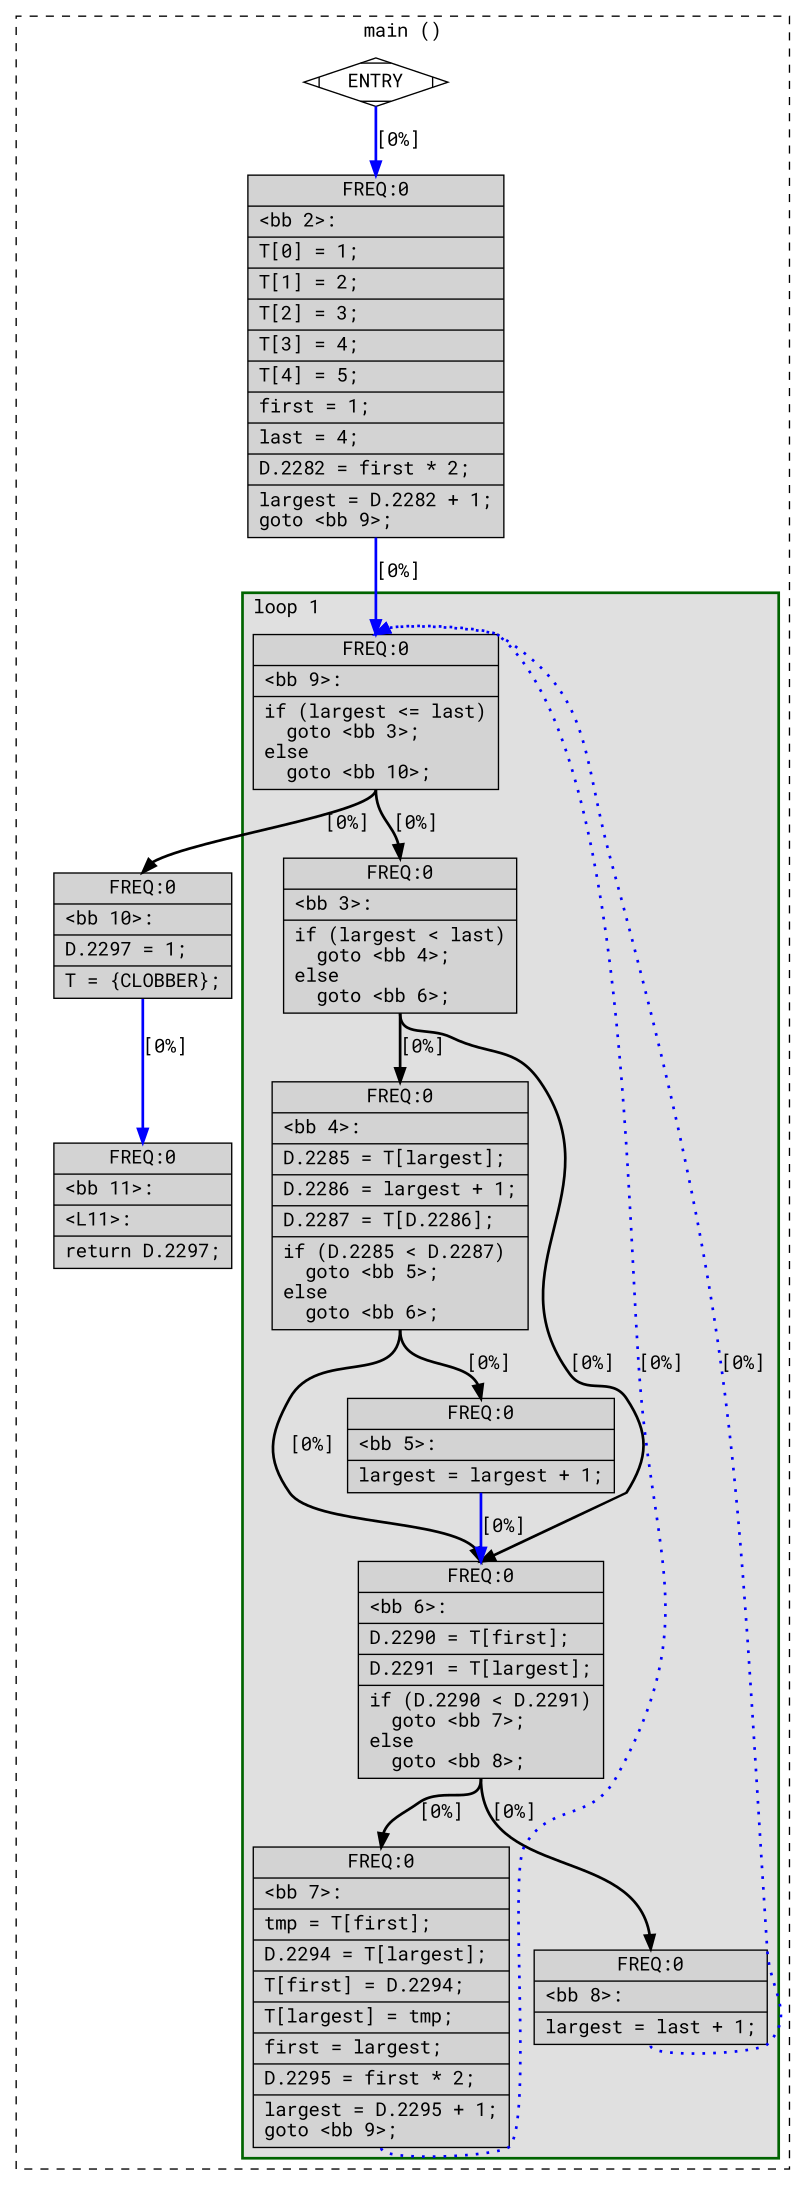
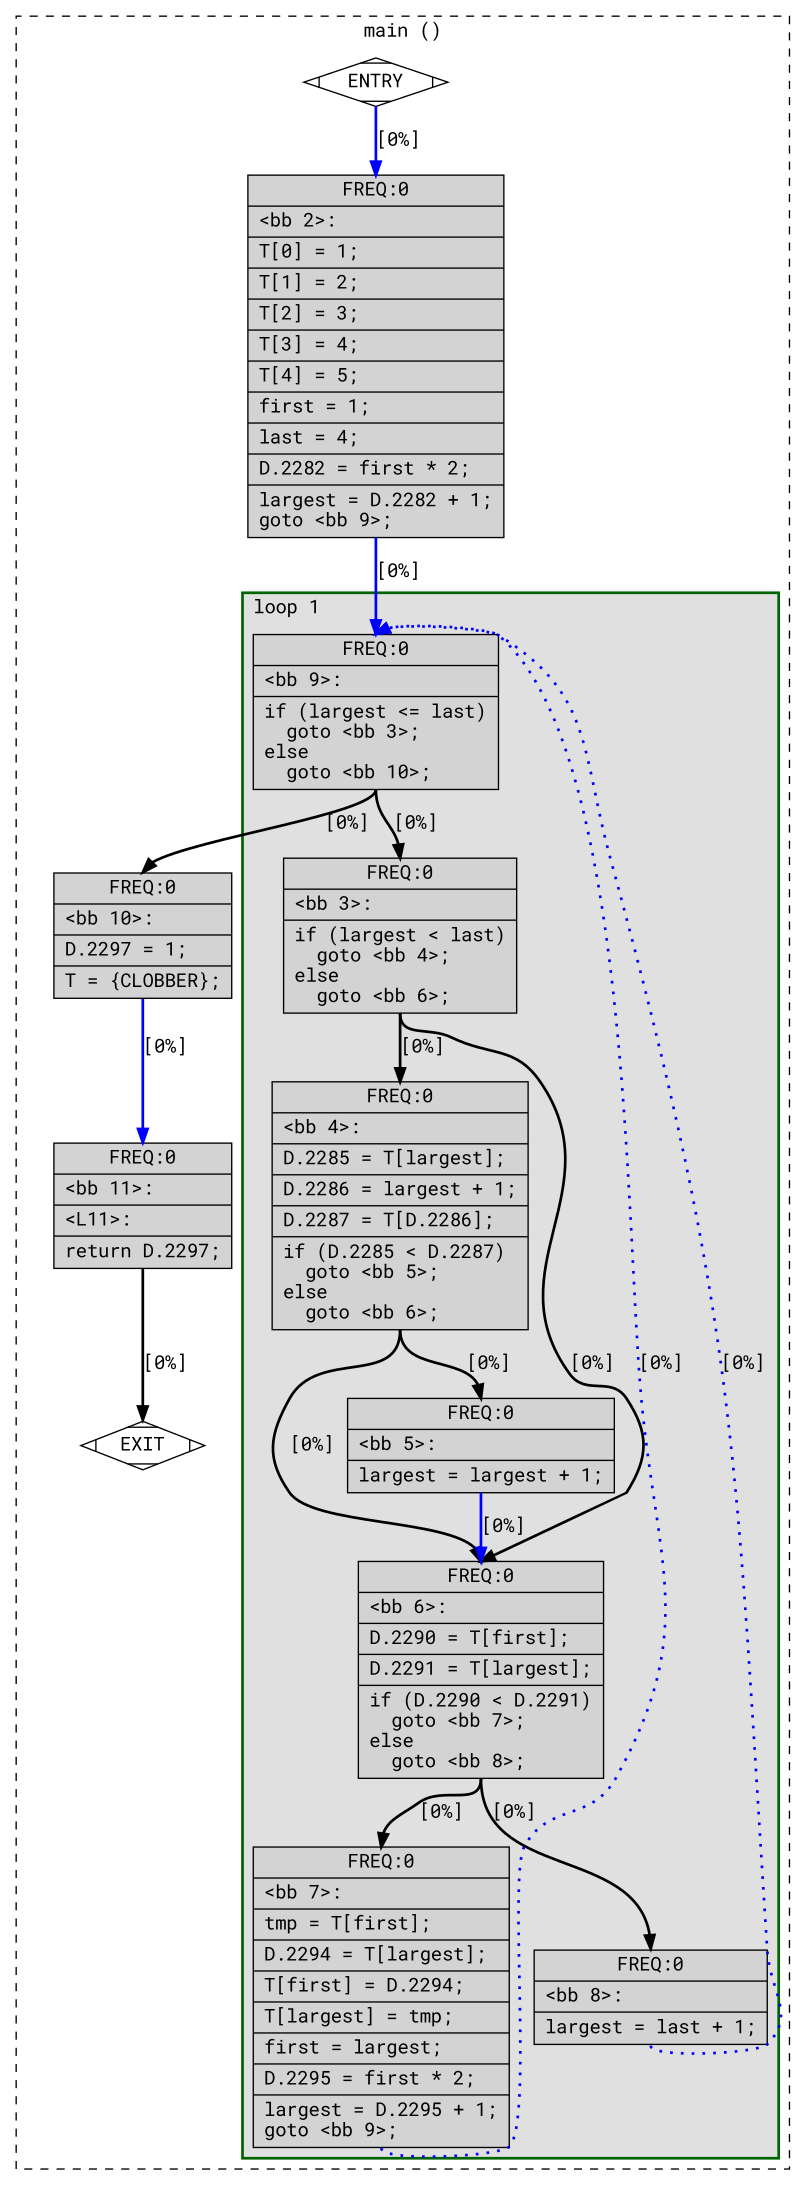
none -> (143, 1446)
